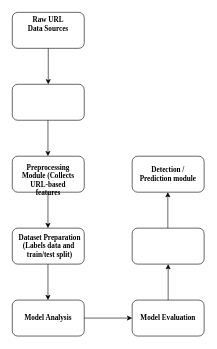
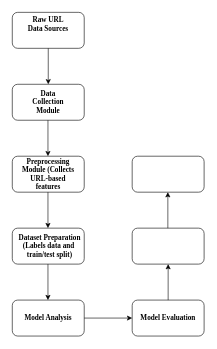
none -> (48, 102)
(168, 174) -> none
(48, 180) -> (48, 174)
